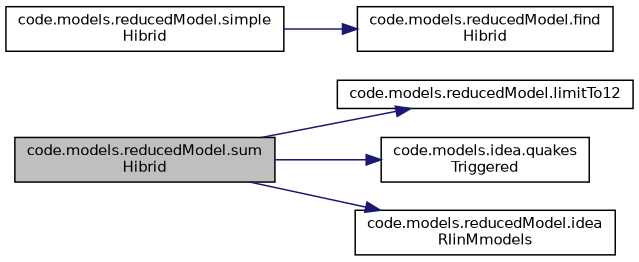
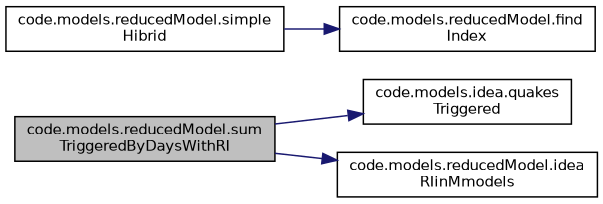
(485, 29) -> (467, 29)
(485, 94) -> none
(145, 160) -> (145, 139)
